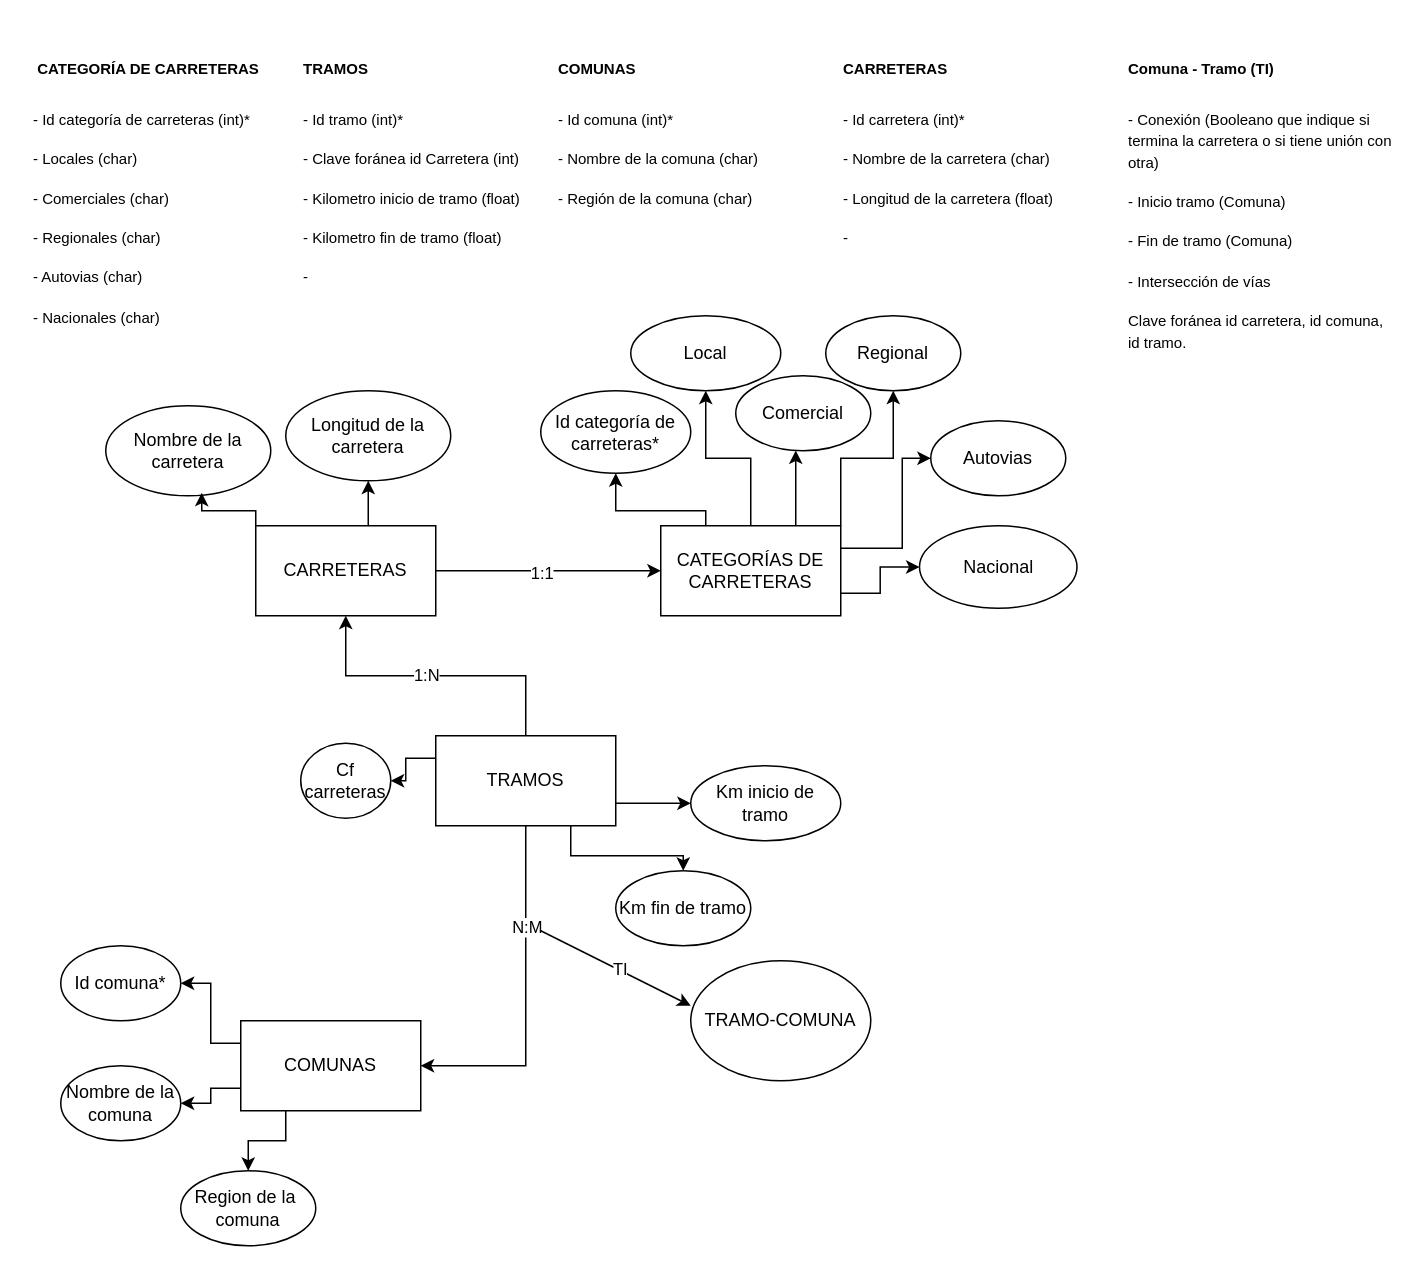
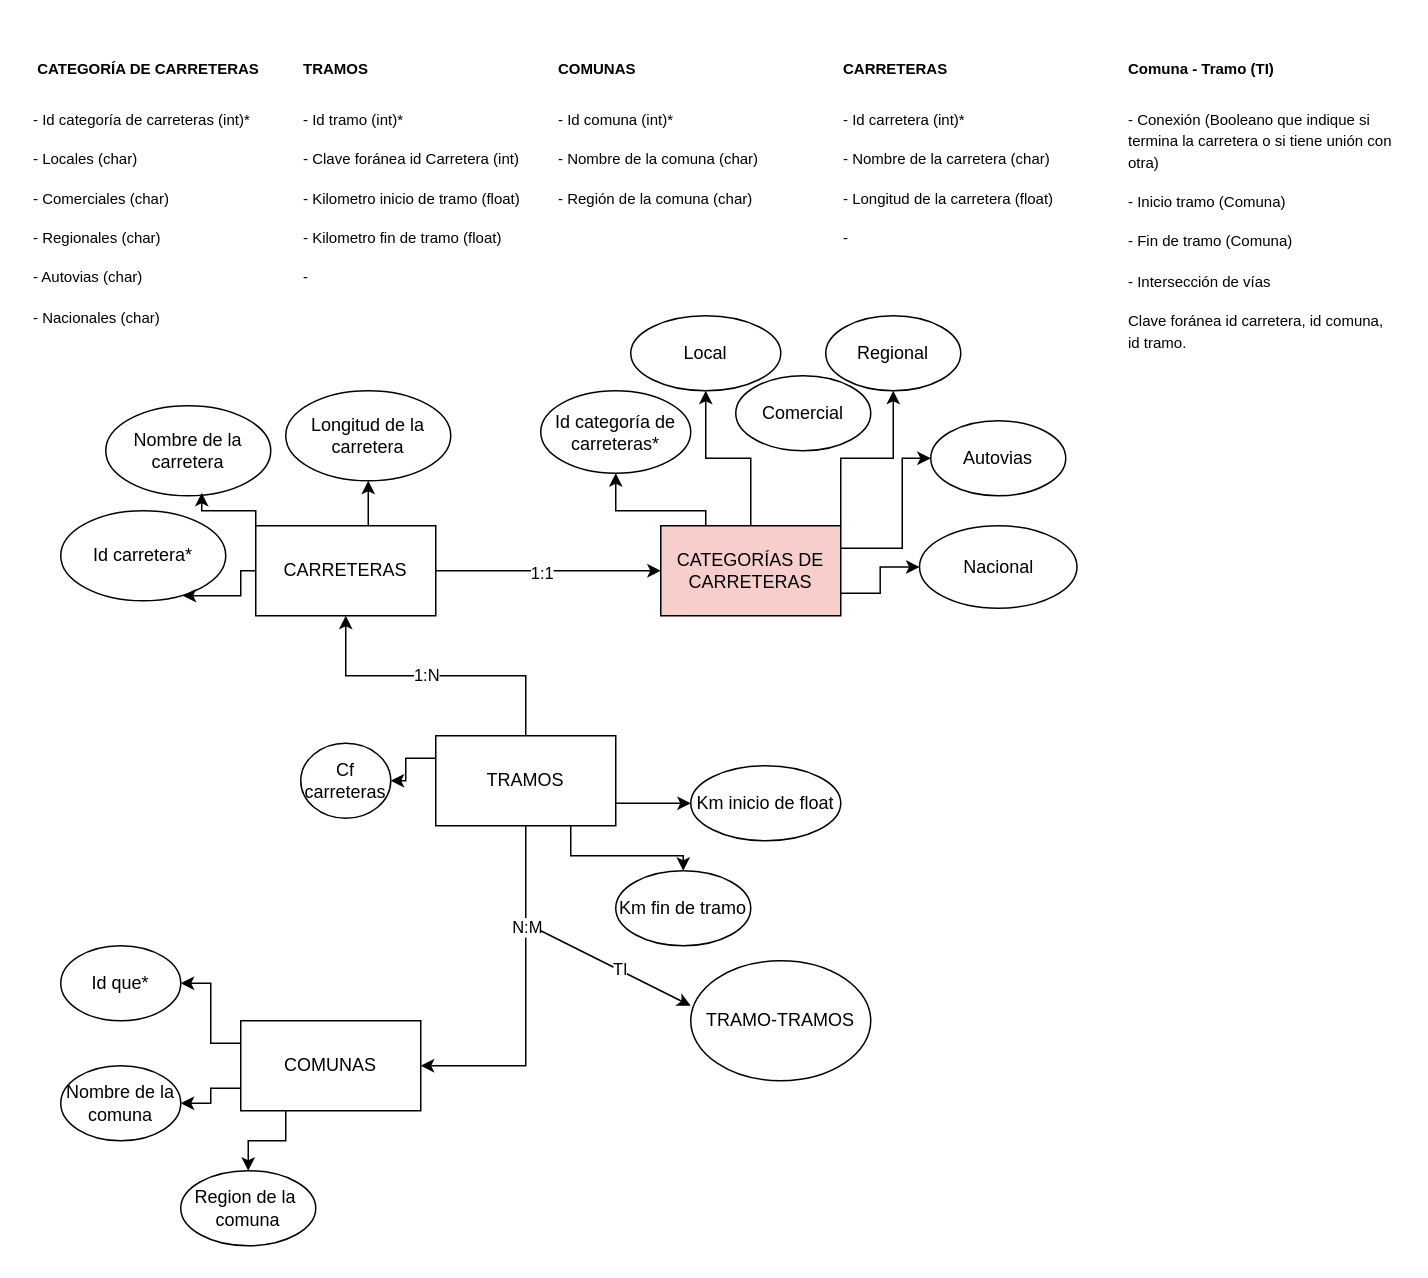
(796, 494) -> none
none -> (143, 556)
(751, 571) -> (751, 571)
none -> (237, 596)
(766, 803) -> (766, 803)
(121, 983) -> (121, 983)
(781, 1021) -> (781, 1021)
